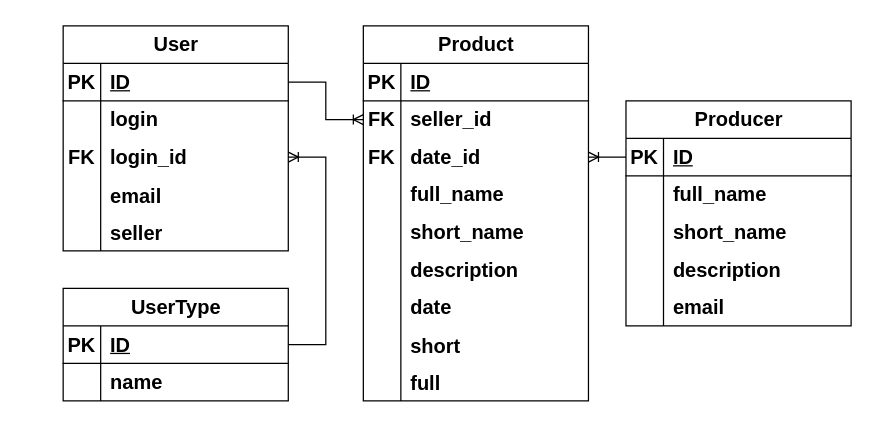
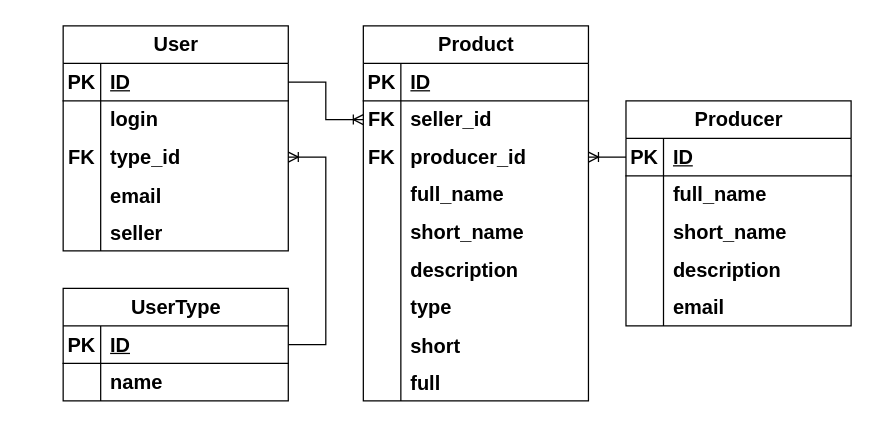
(148, 157) -> (147, 157)
(447, 157) -> (470, 157)
(433, 307) -> (433, 307)
